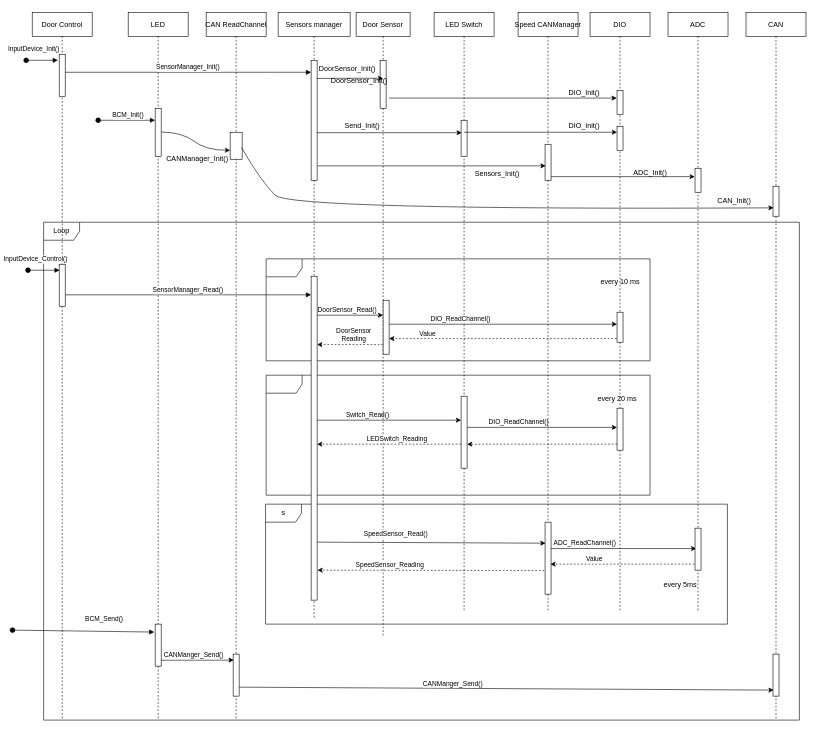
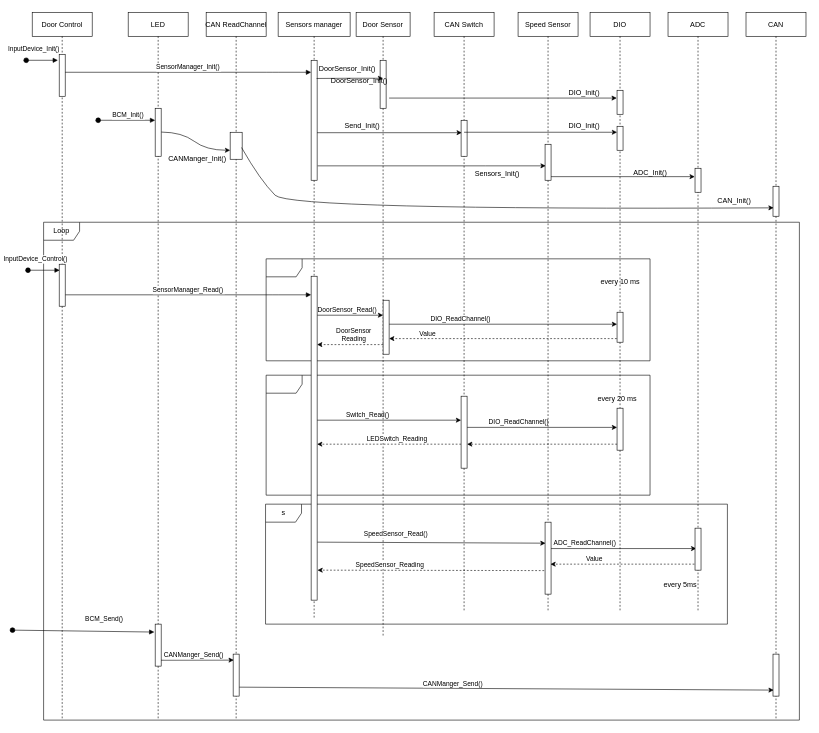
(464, 25) -> (464, 25)
(548, 25) -> (548, 25)
(197, 159) -> (197, 159)
